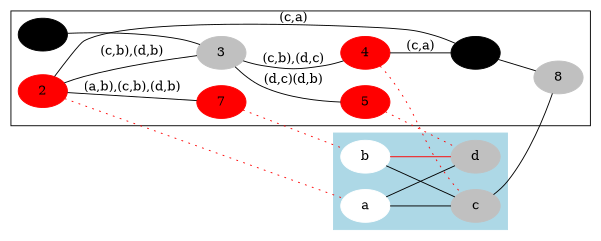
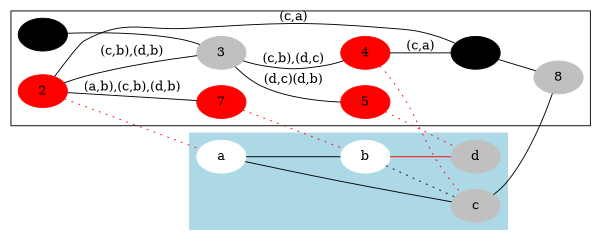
(414, 178) -> (421, 181)
(414, 184) -> (293, 157)
